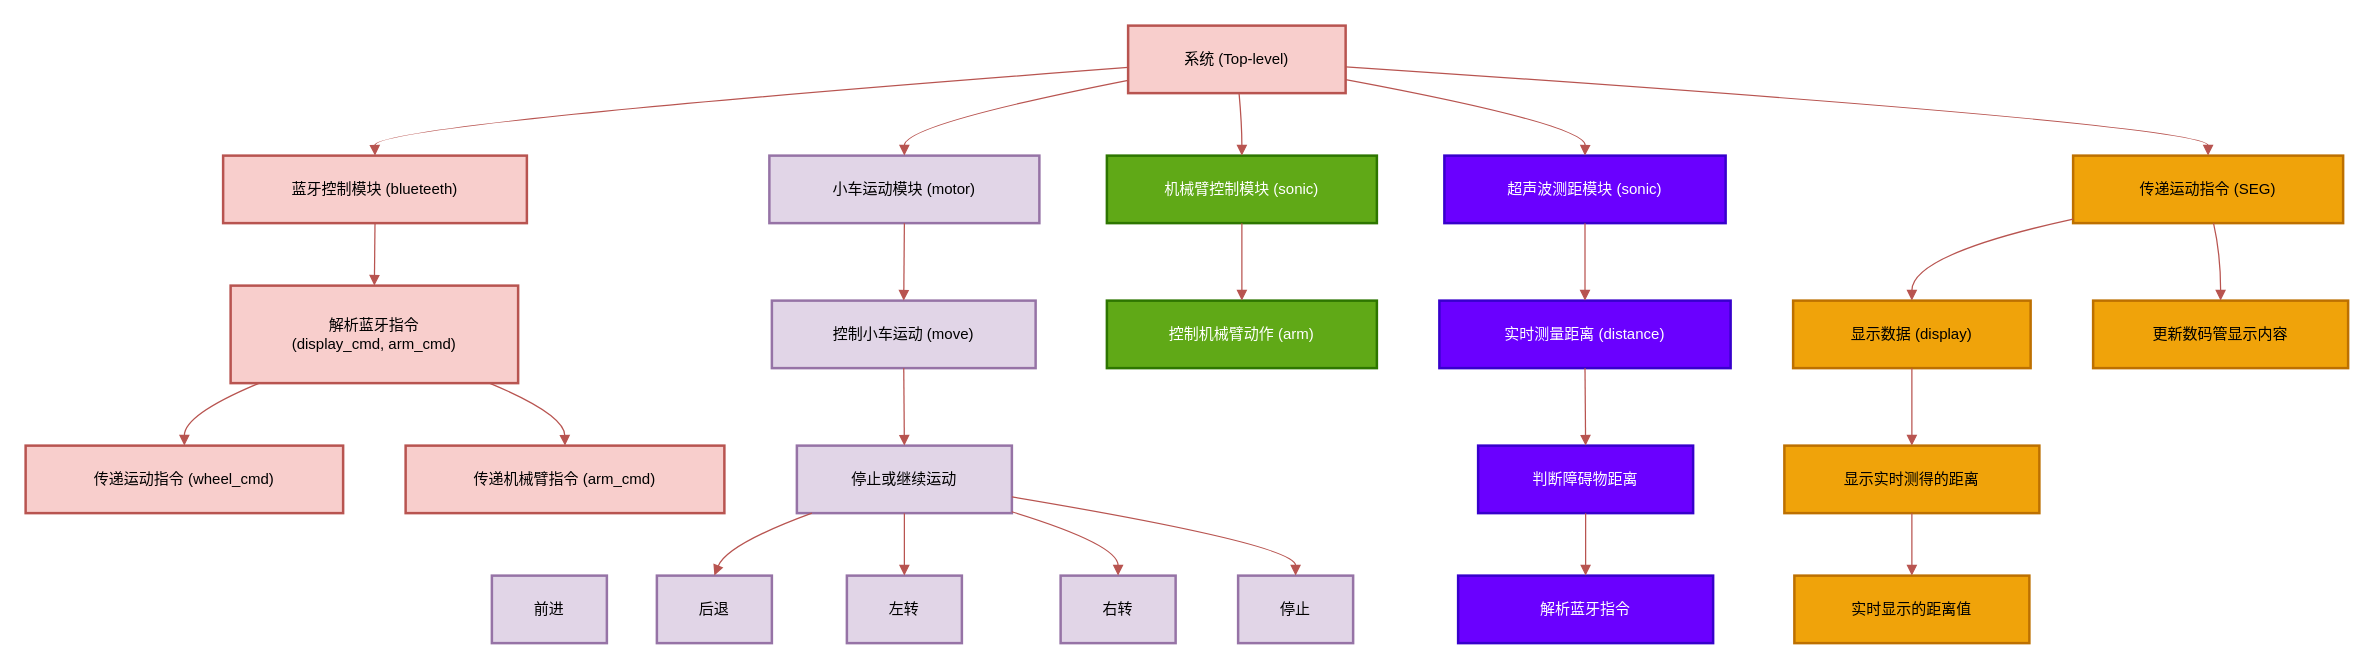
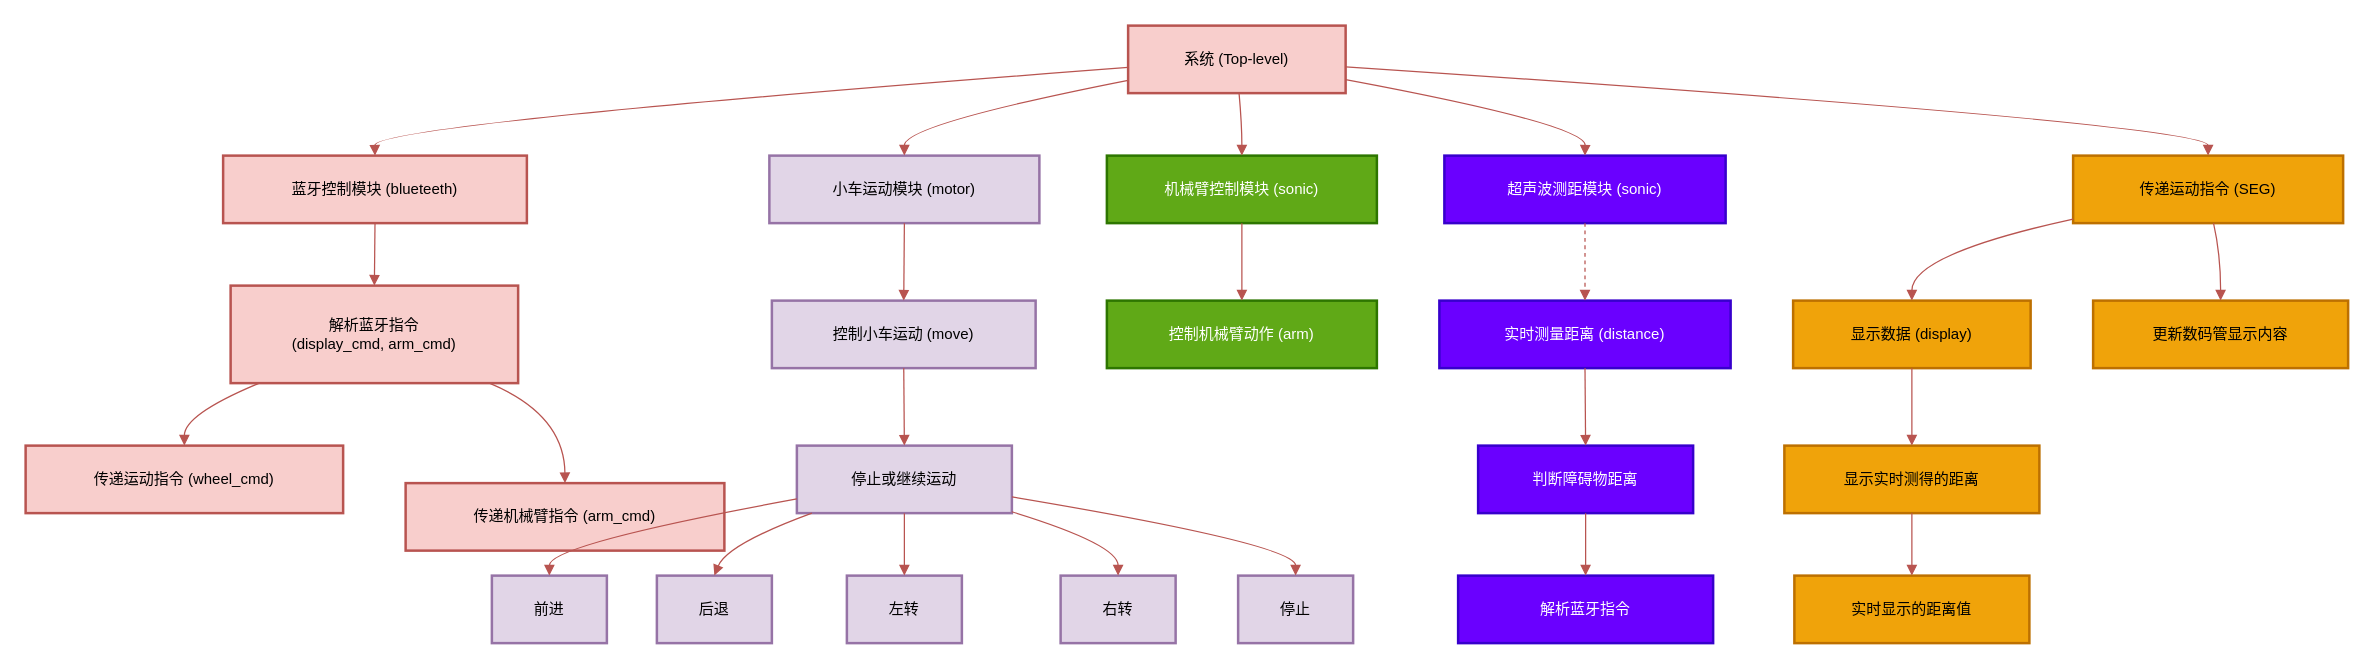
(1585, 258) -> (1585, 258)
(565, 479) -> (565, 517)
none -> (670, 524)
